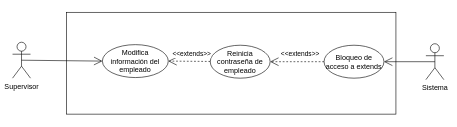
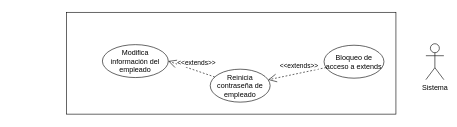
(21, 60) -> none
(62, 61) -> none
(240, 62) -> (240, 86)
(410, 62) -> none
